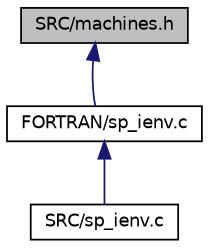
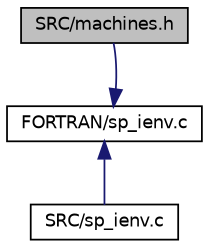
(93, 84) -> (116, 66)
